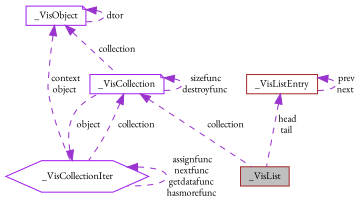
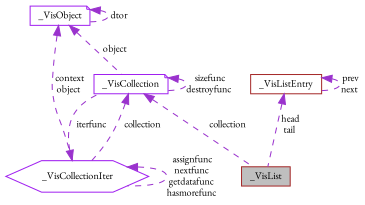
(116, 49) -> (114, 49)
(87, 125) -> (90, 125)
